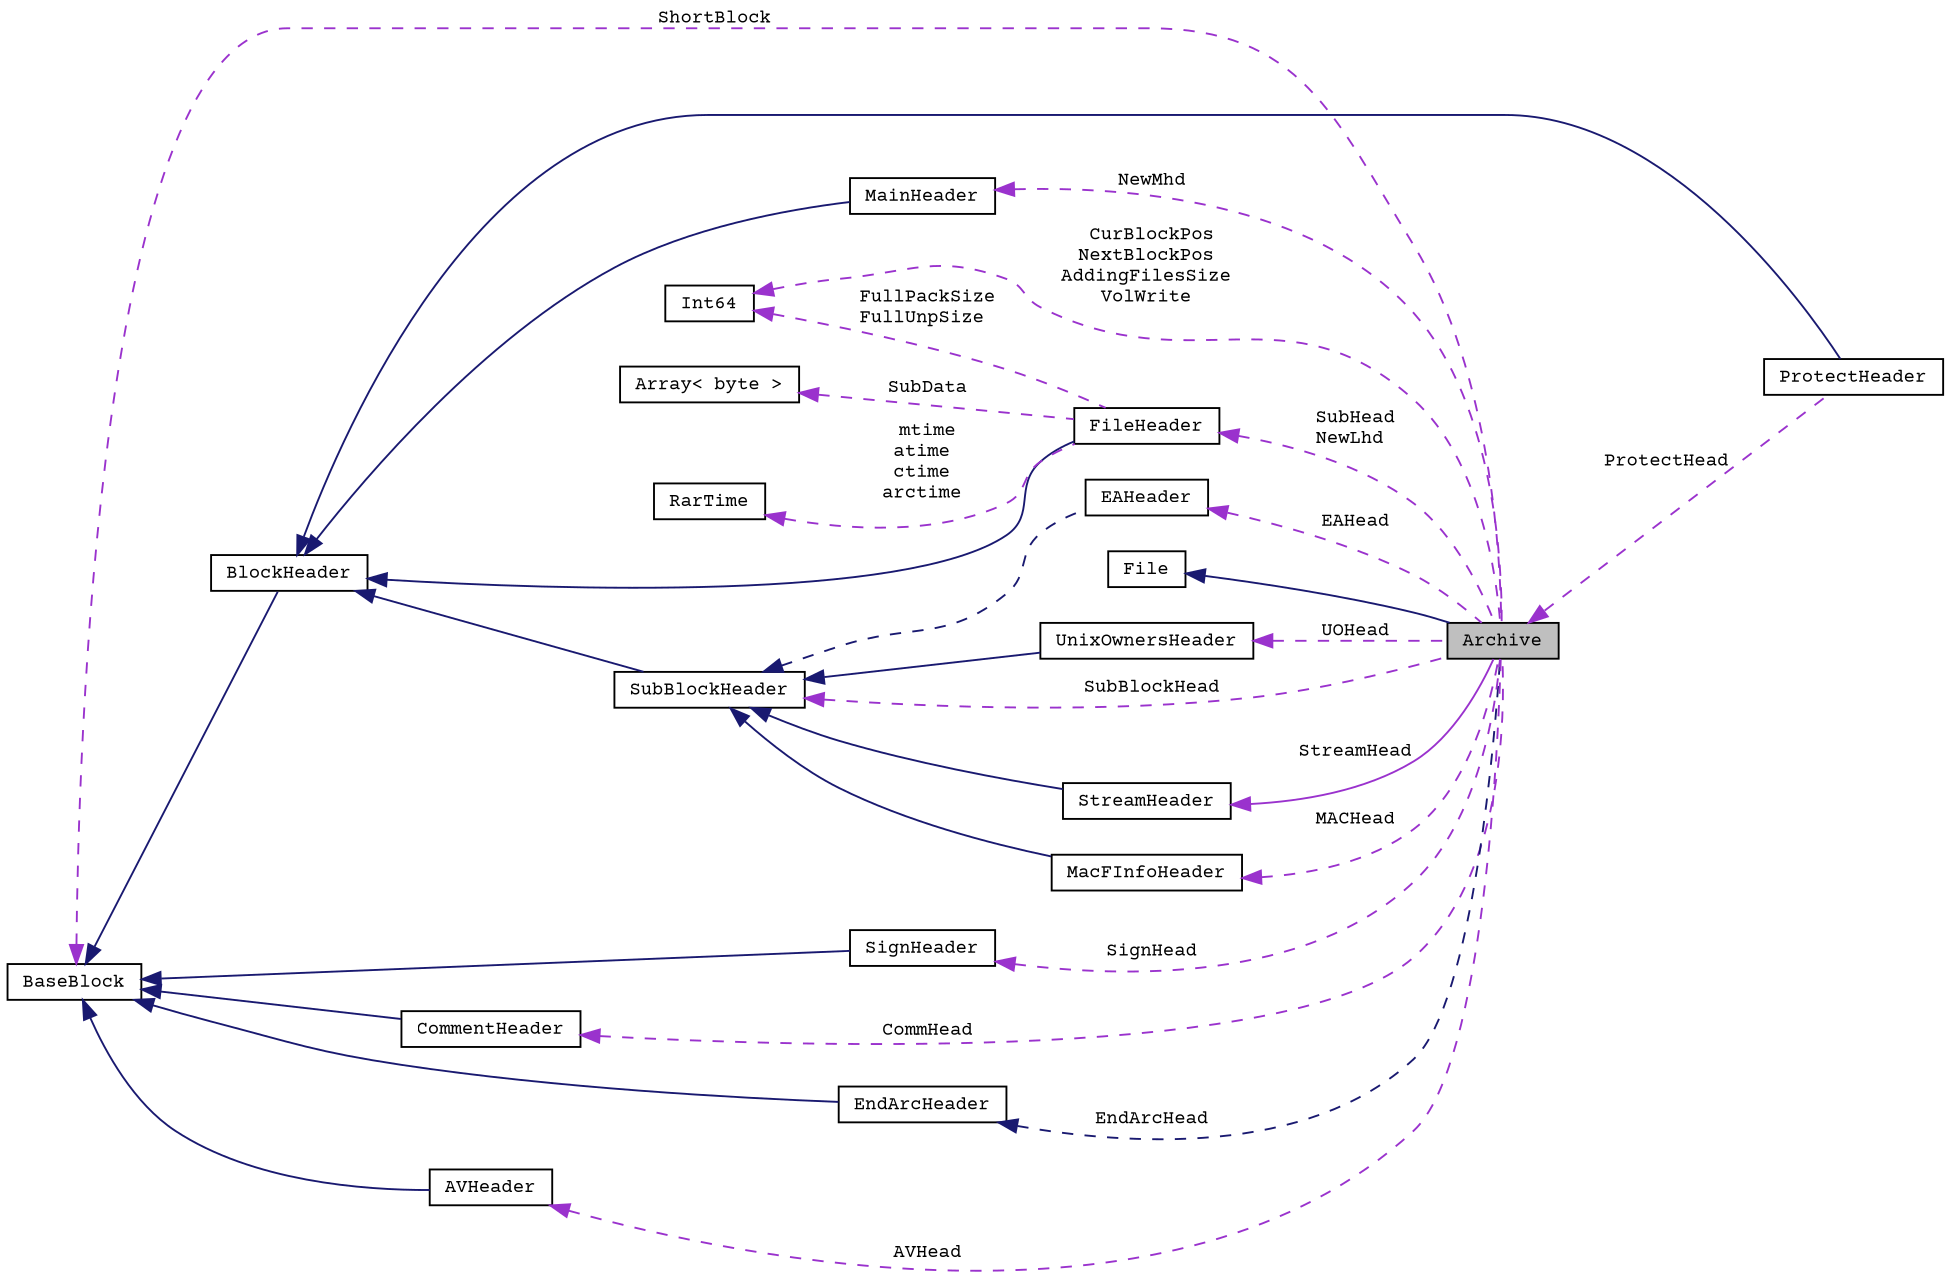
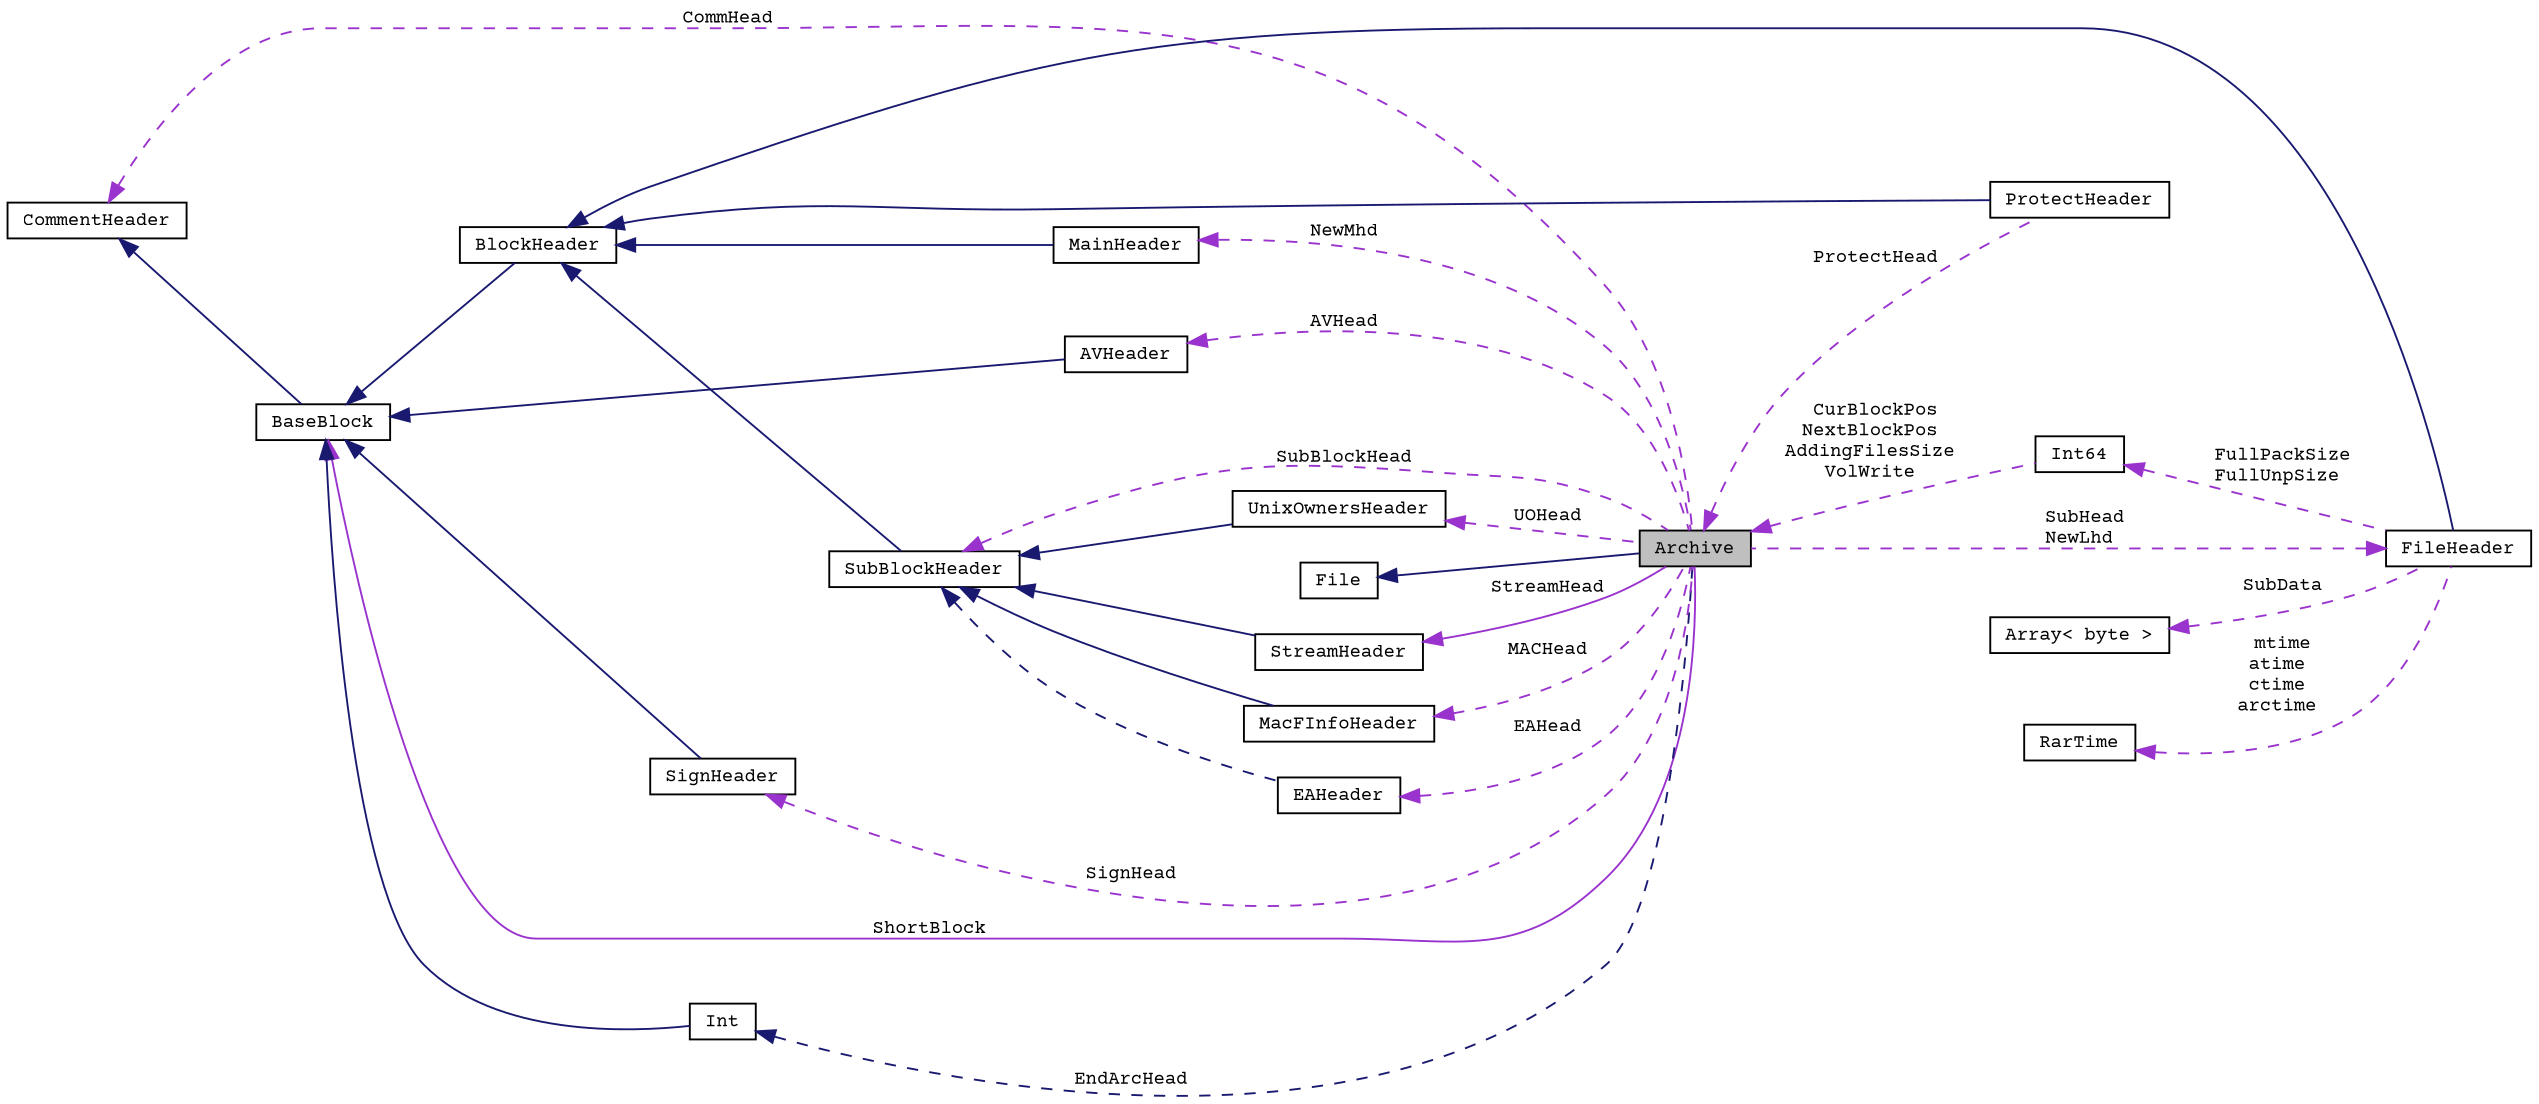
(607, 28) -> (977, 939)
(1214, 340) -> (1902, 493)
(281, 1005) -> (218, 328)
(923, 1104) -> (723, 1022)
